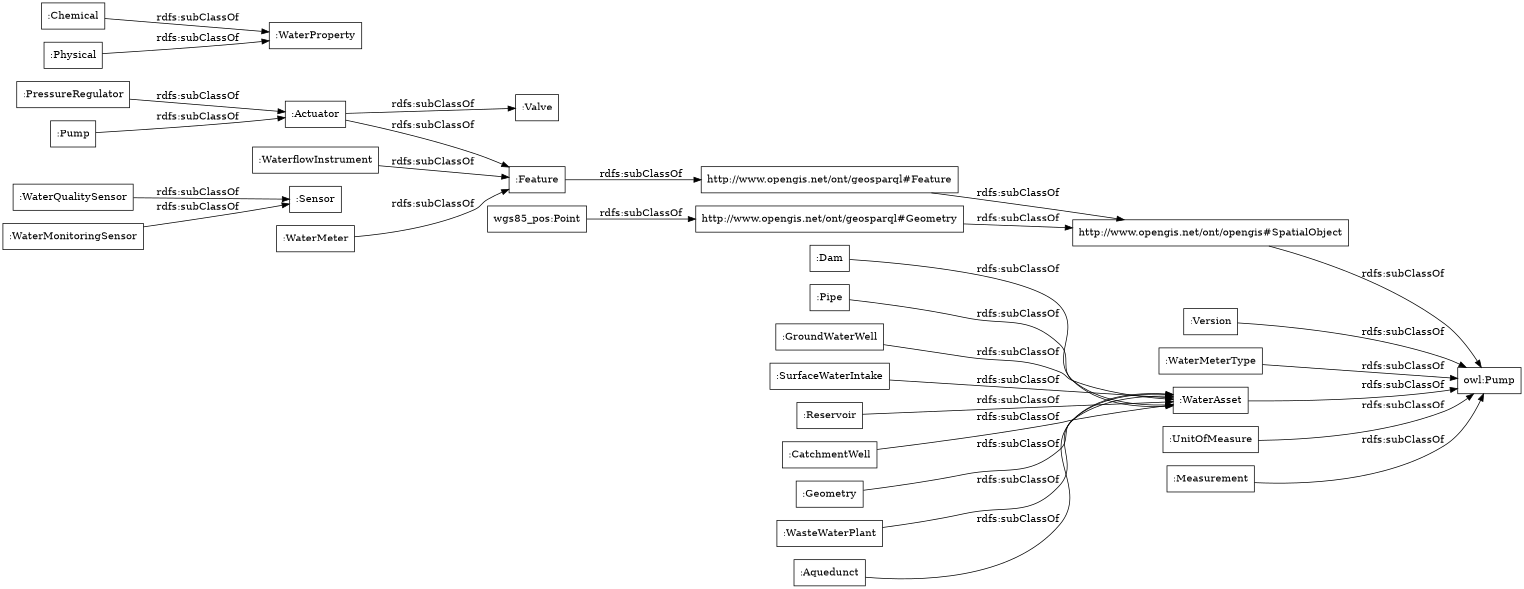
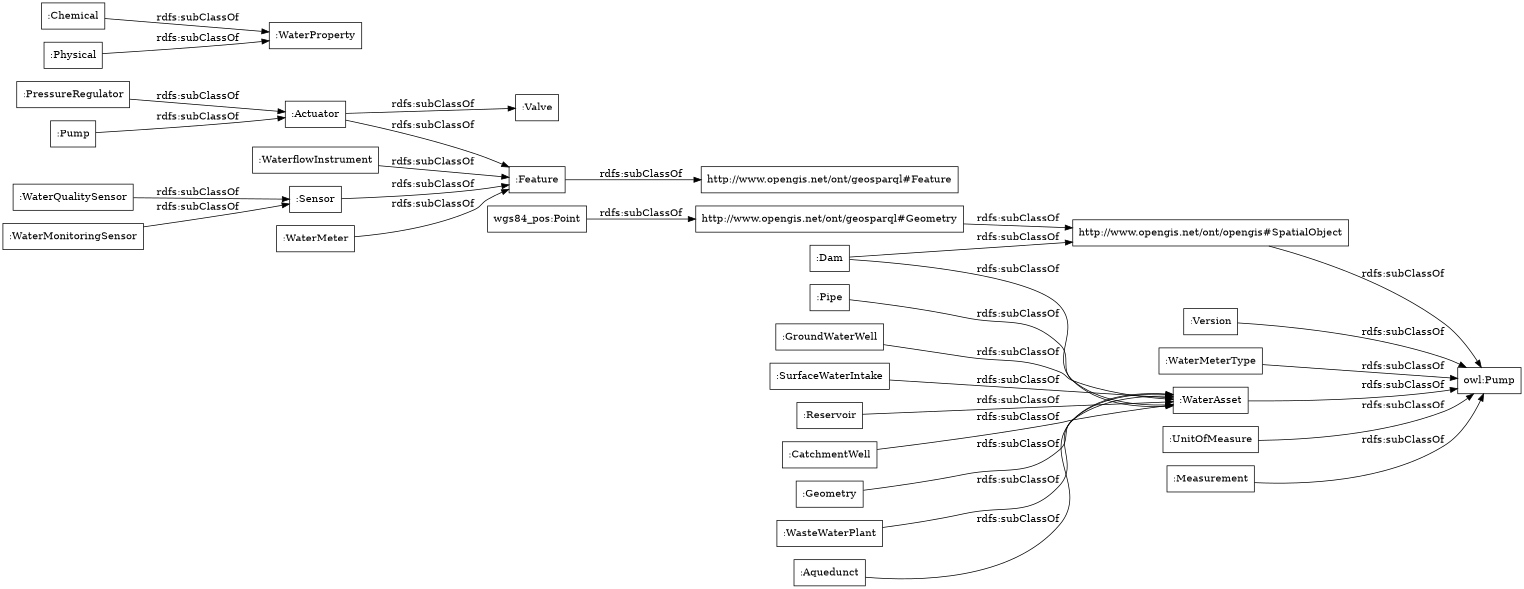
none -> (422, 195)
(1024, 205) -> (957, 250)
(537, 219) -> (537, 219)
